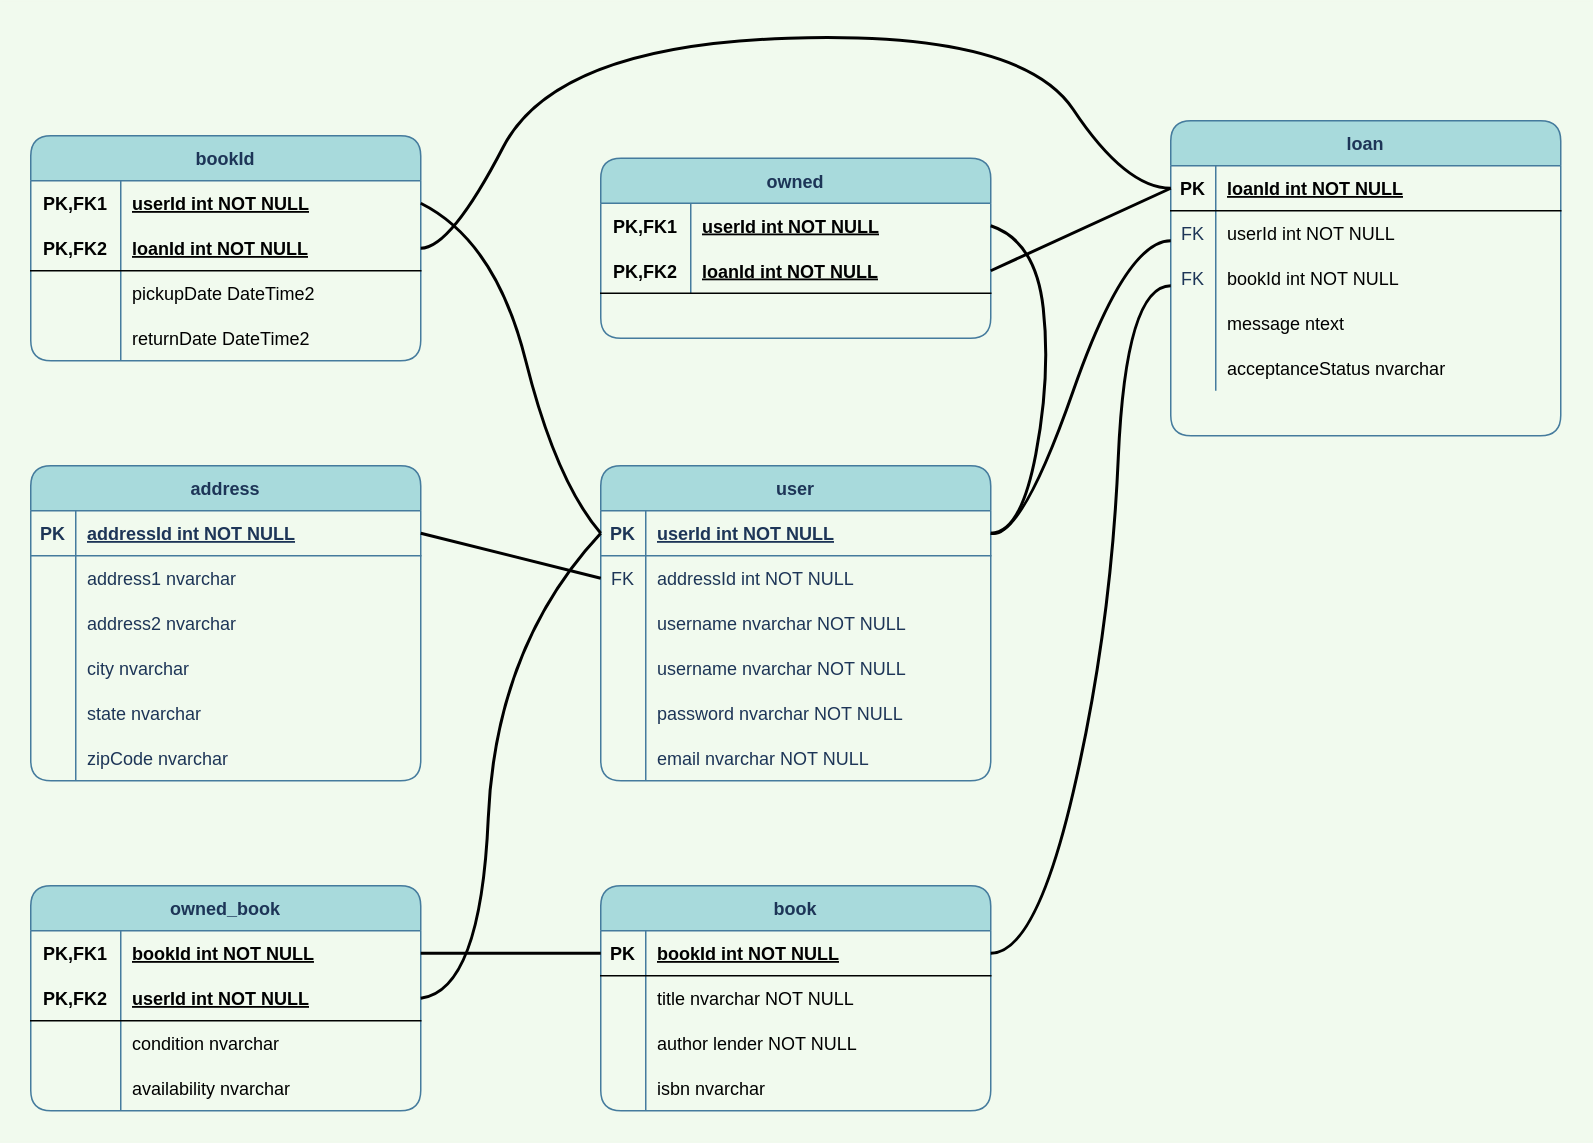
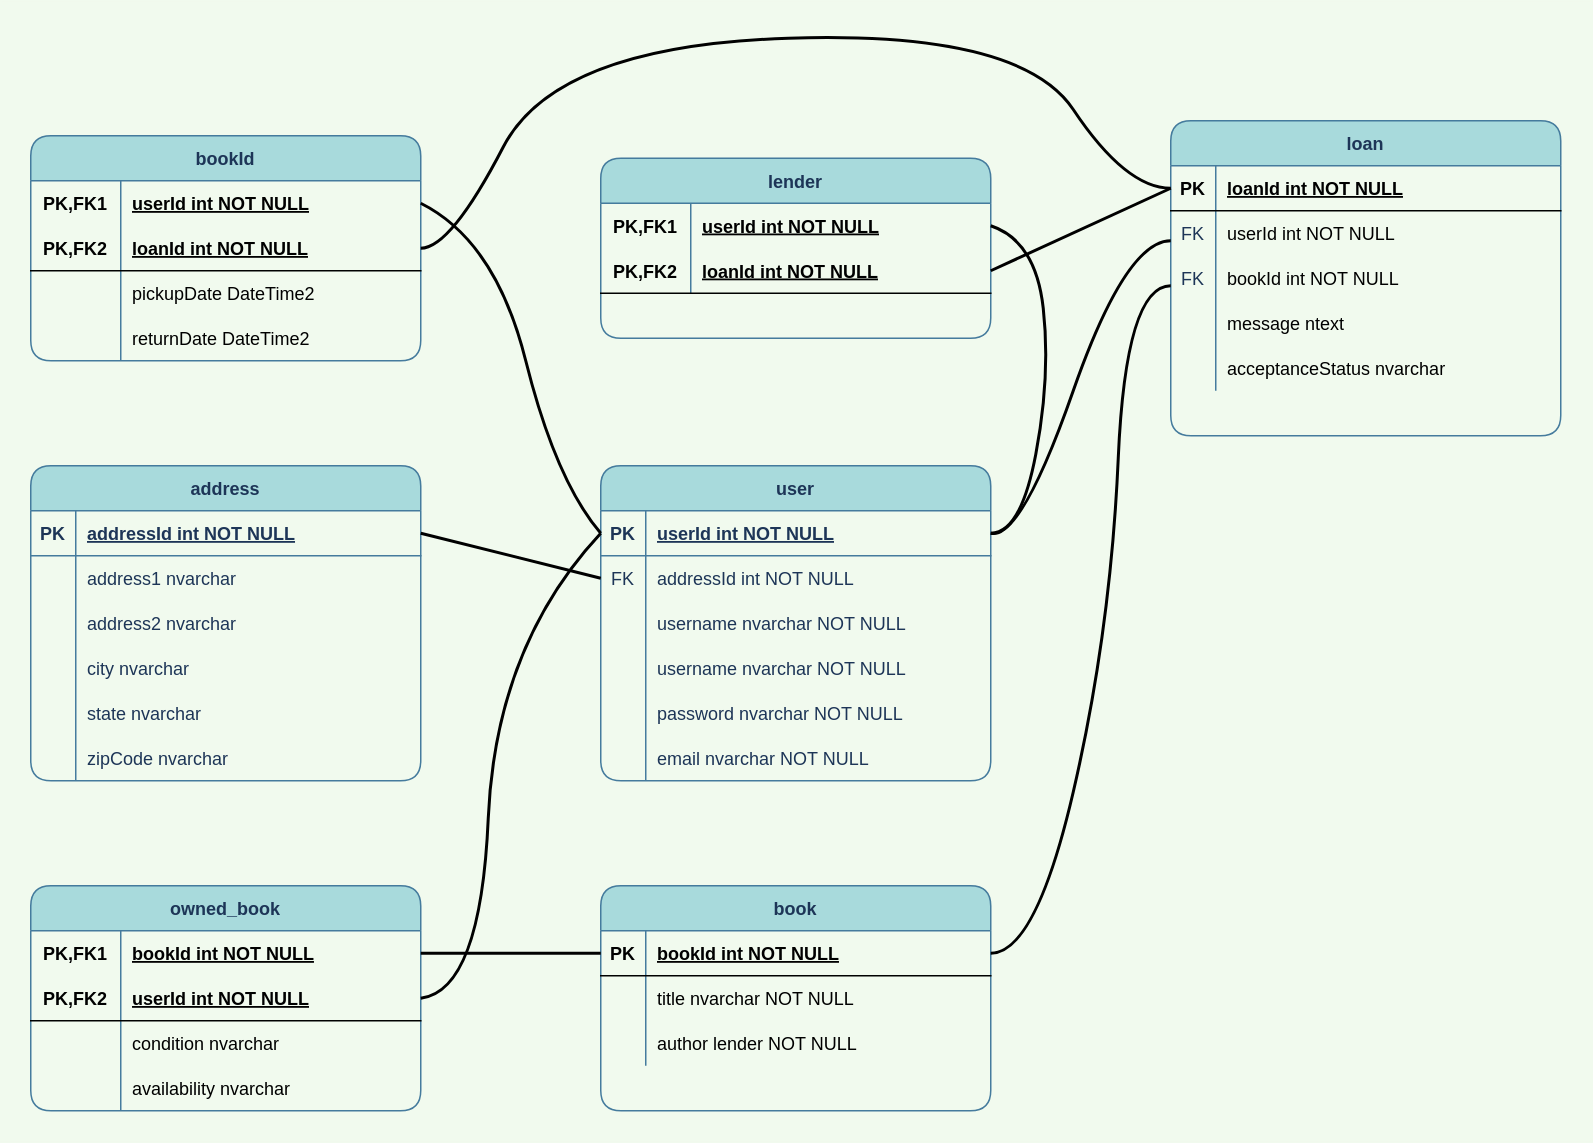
(795, 182) -> (795, 182)
(818, 1088) -> none
